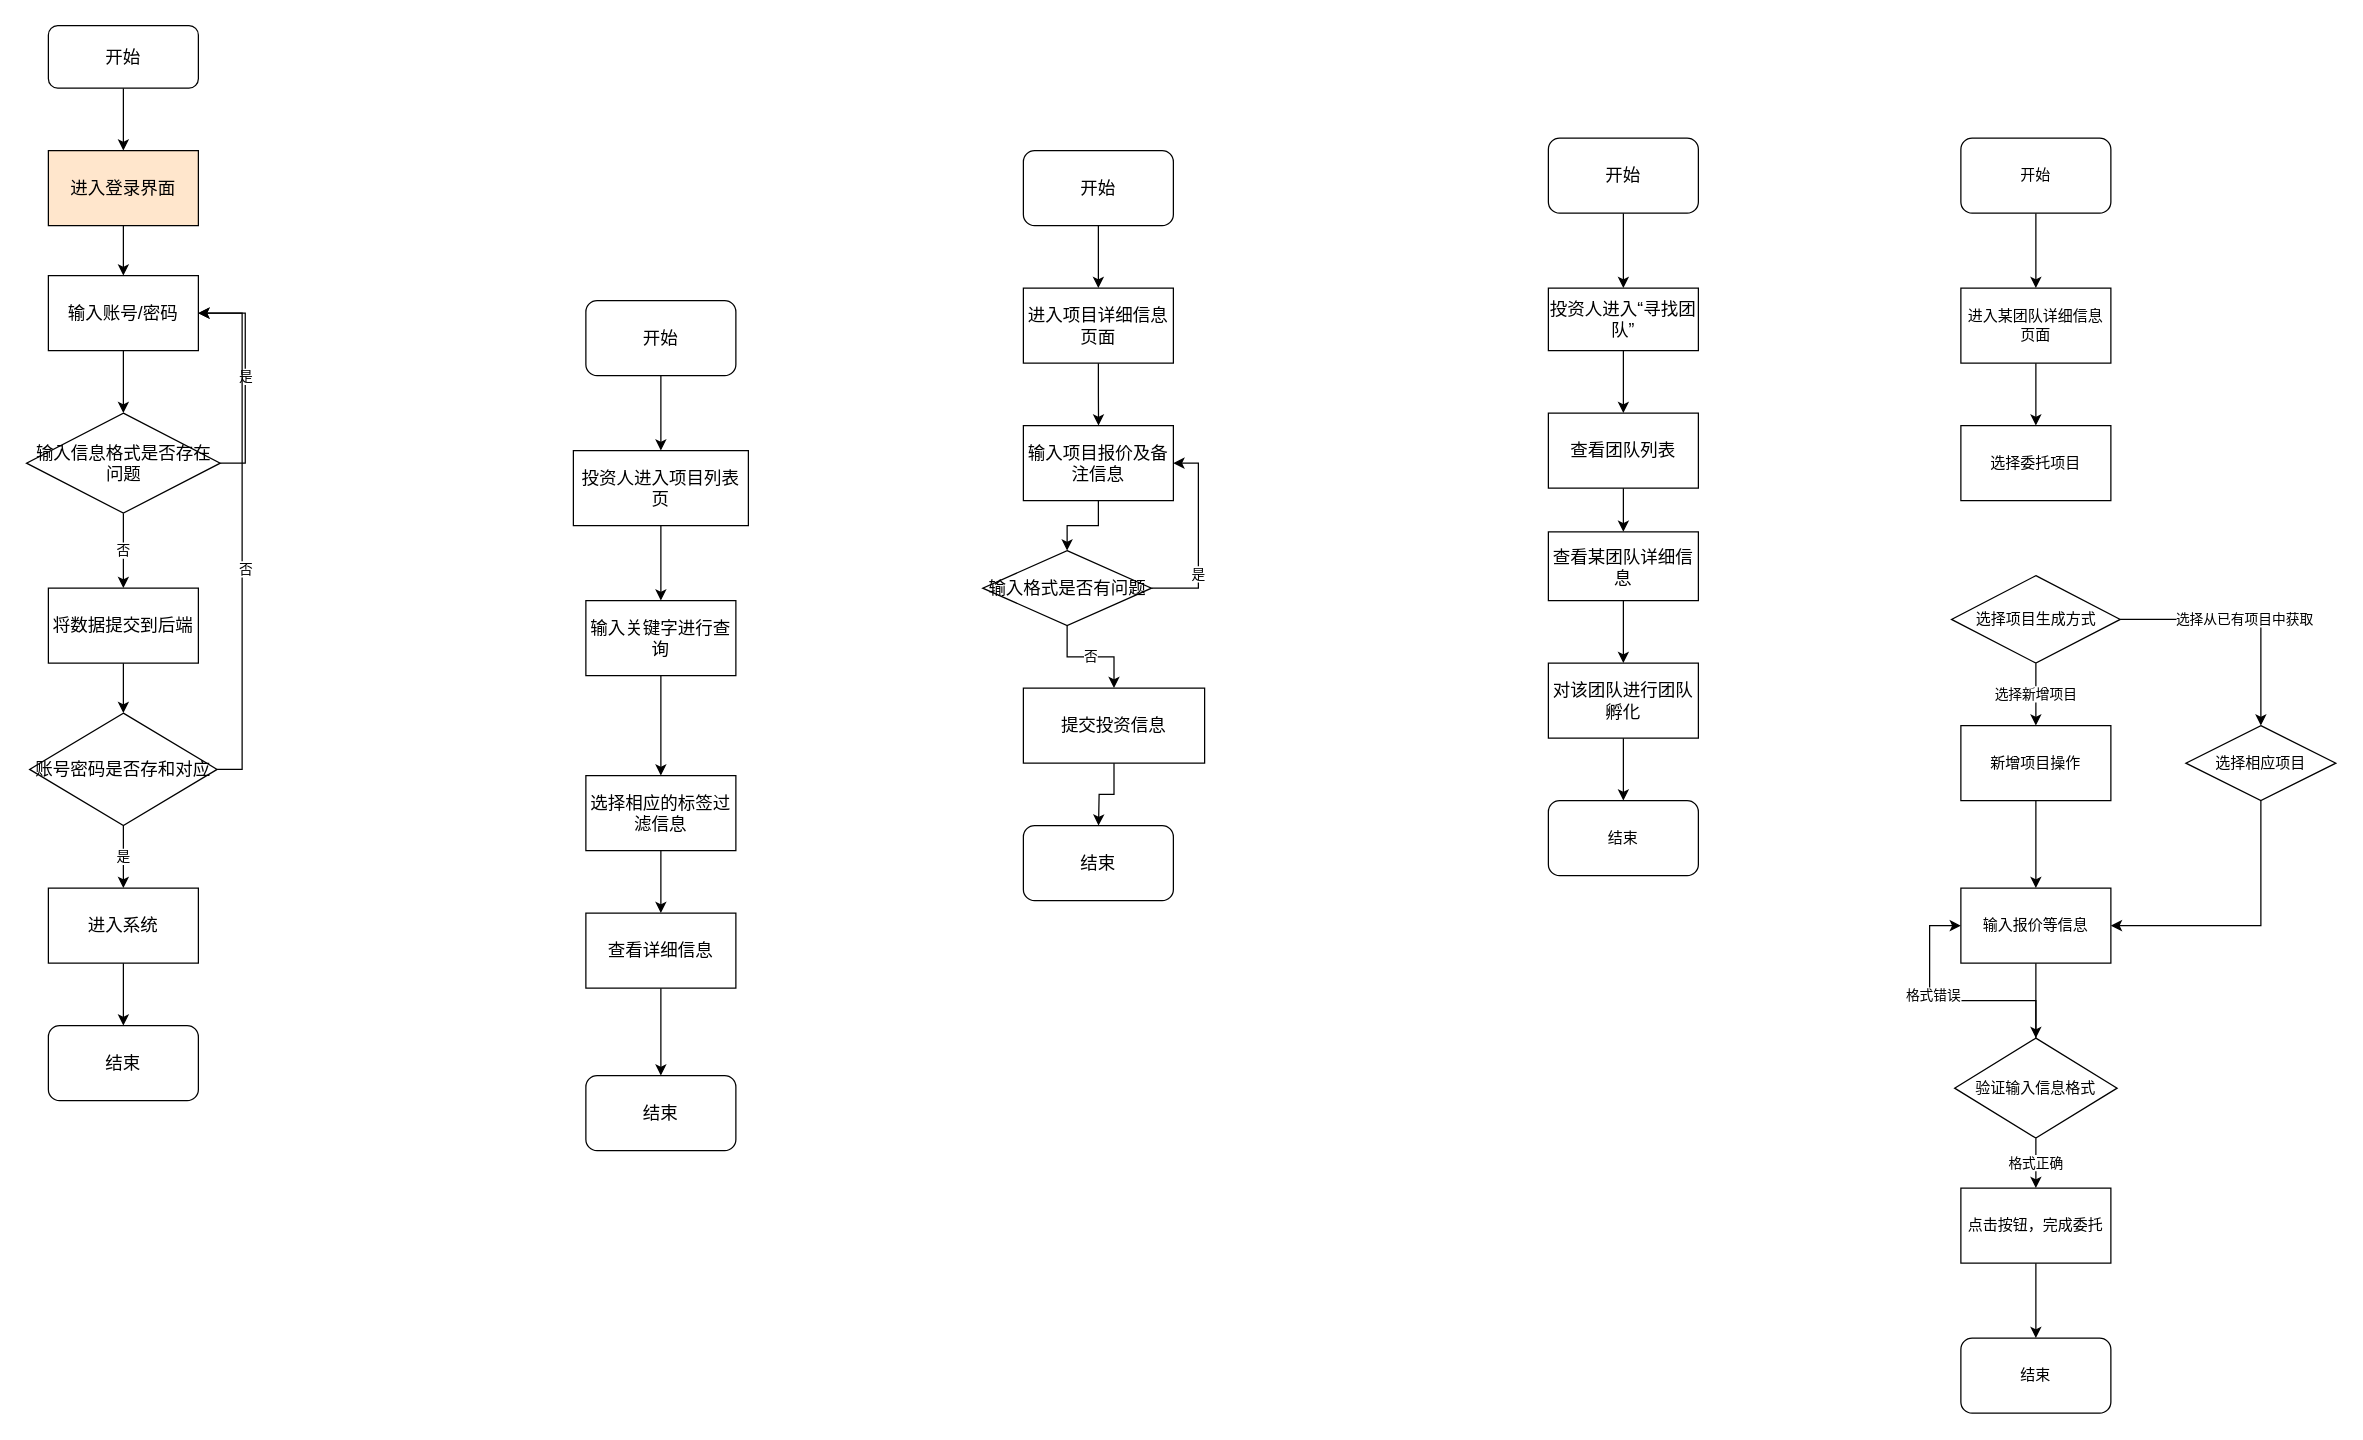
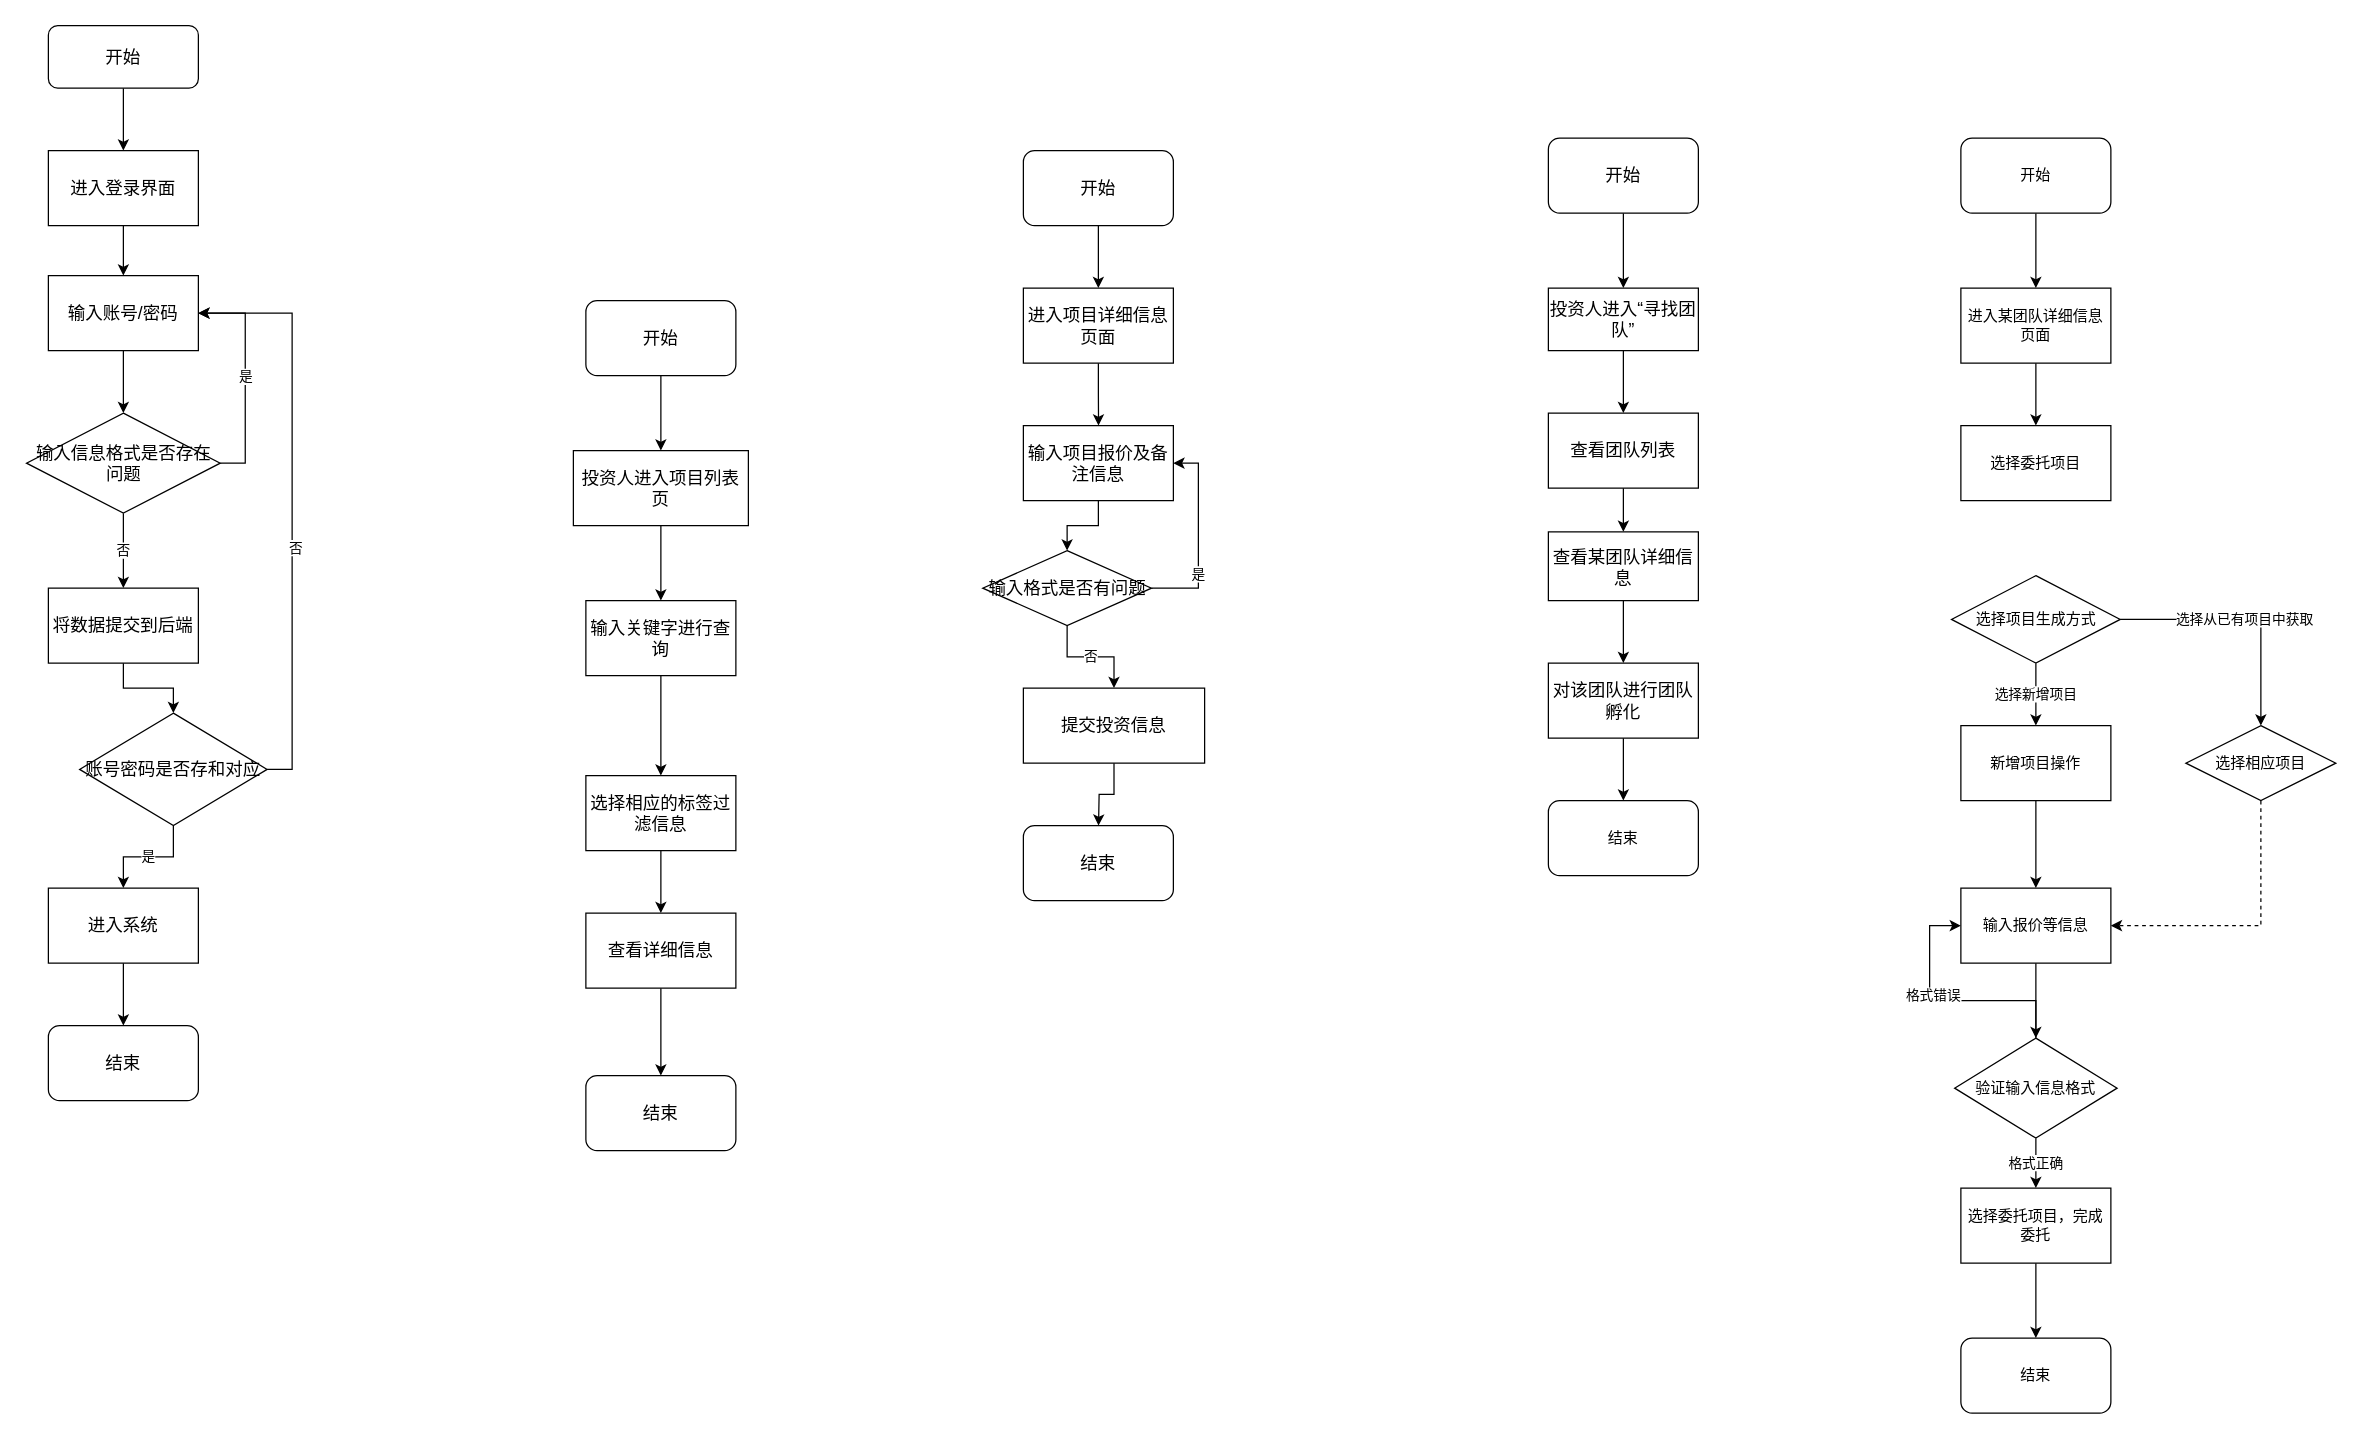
(123, 188) -> (123, 188)
(123, 769) -> (173, 769)
(2253, 926) -> (2253, 926)
(2036, 1226) -> (2036, 1226)
